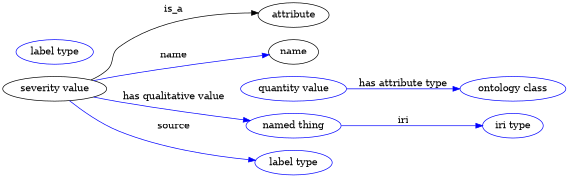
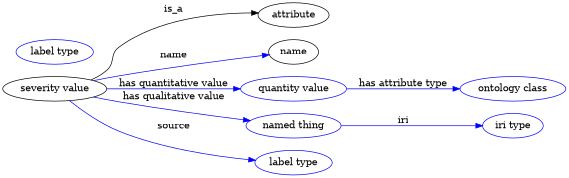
none -> (170, 89)
